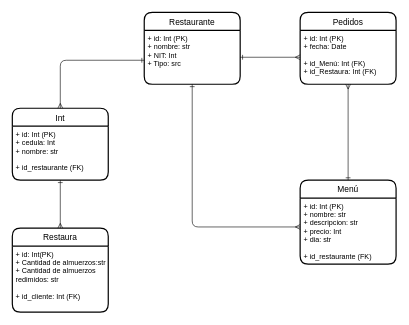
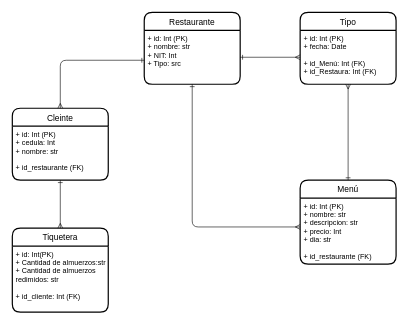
(348, 22) -> (348, 22)
(60, 118) -> (60, 118)
(60, 238) -> (60, 238)
